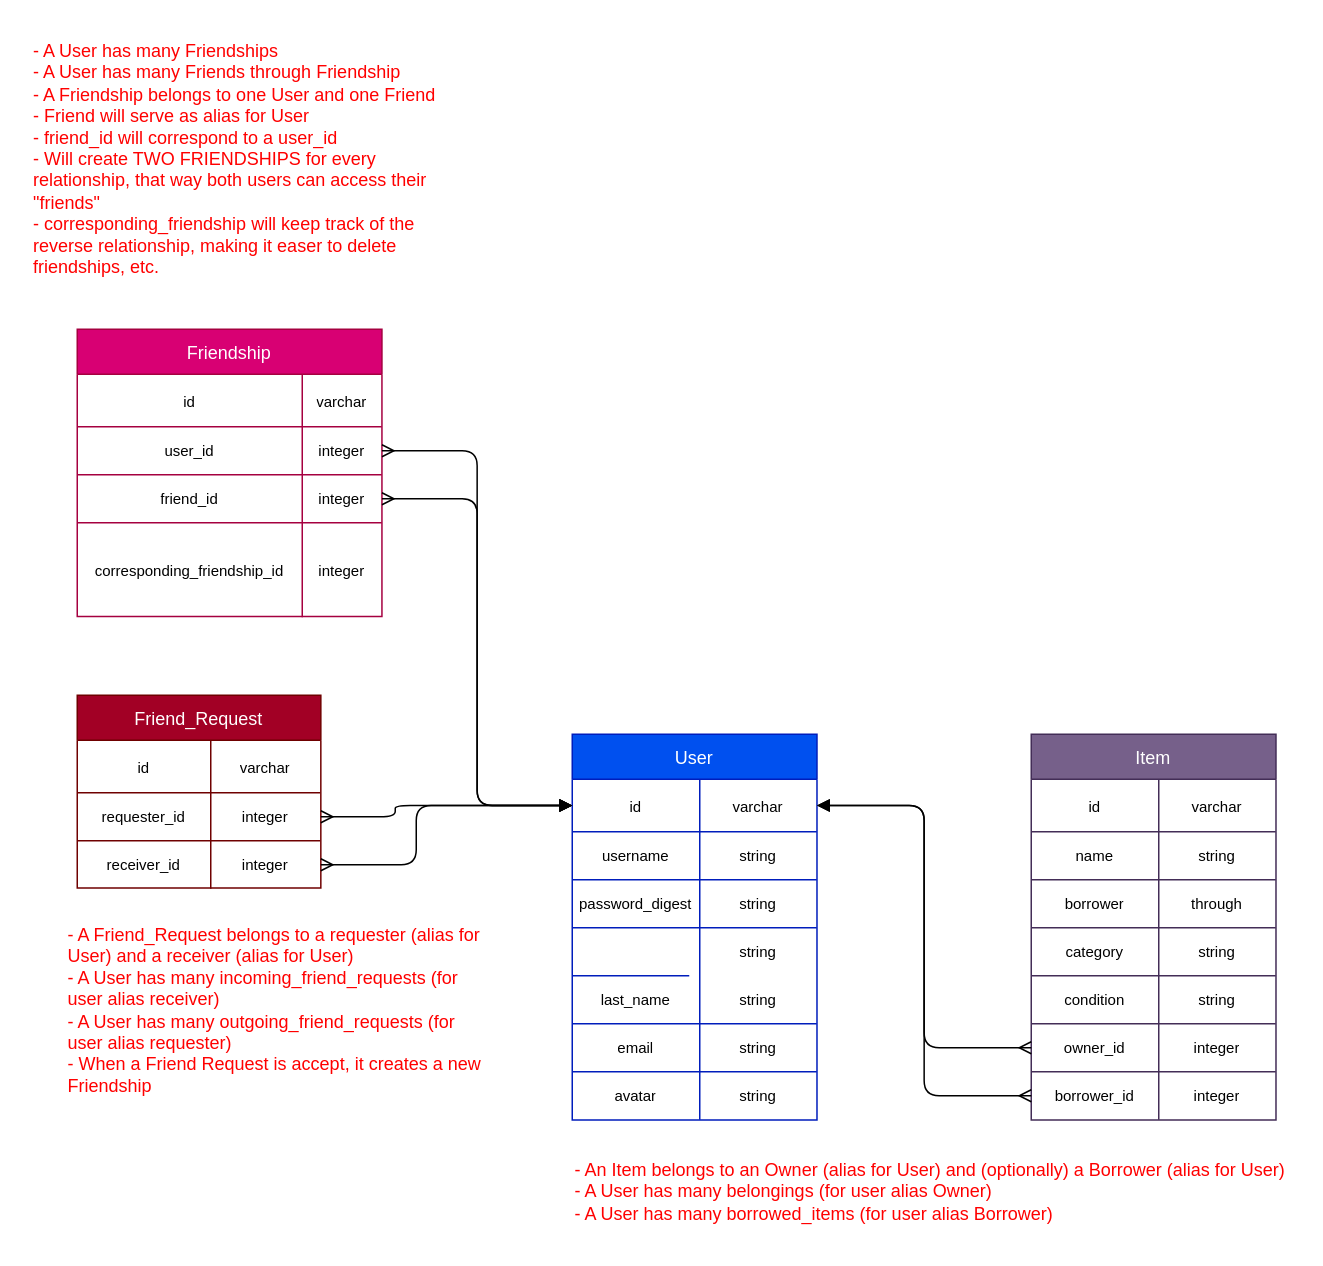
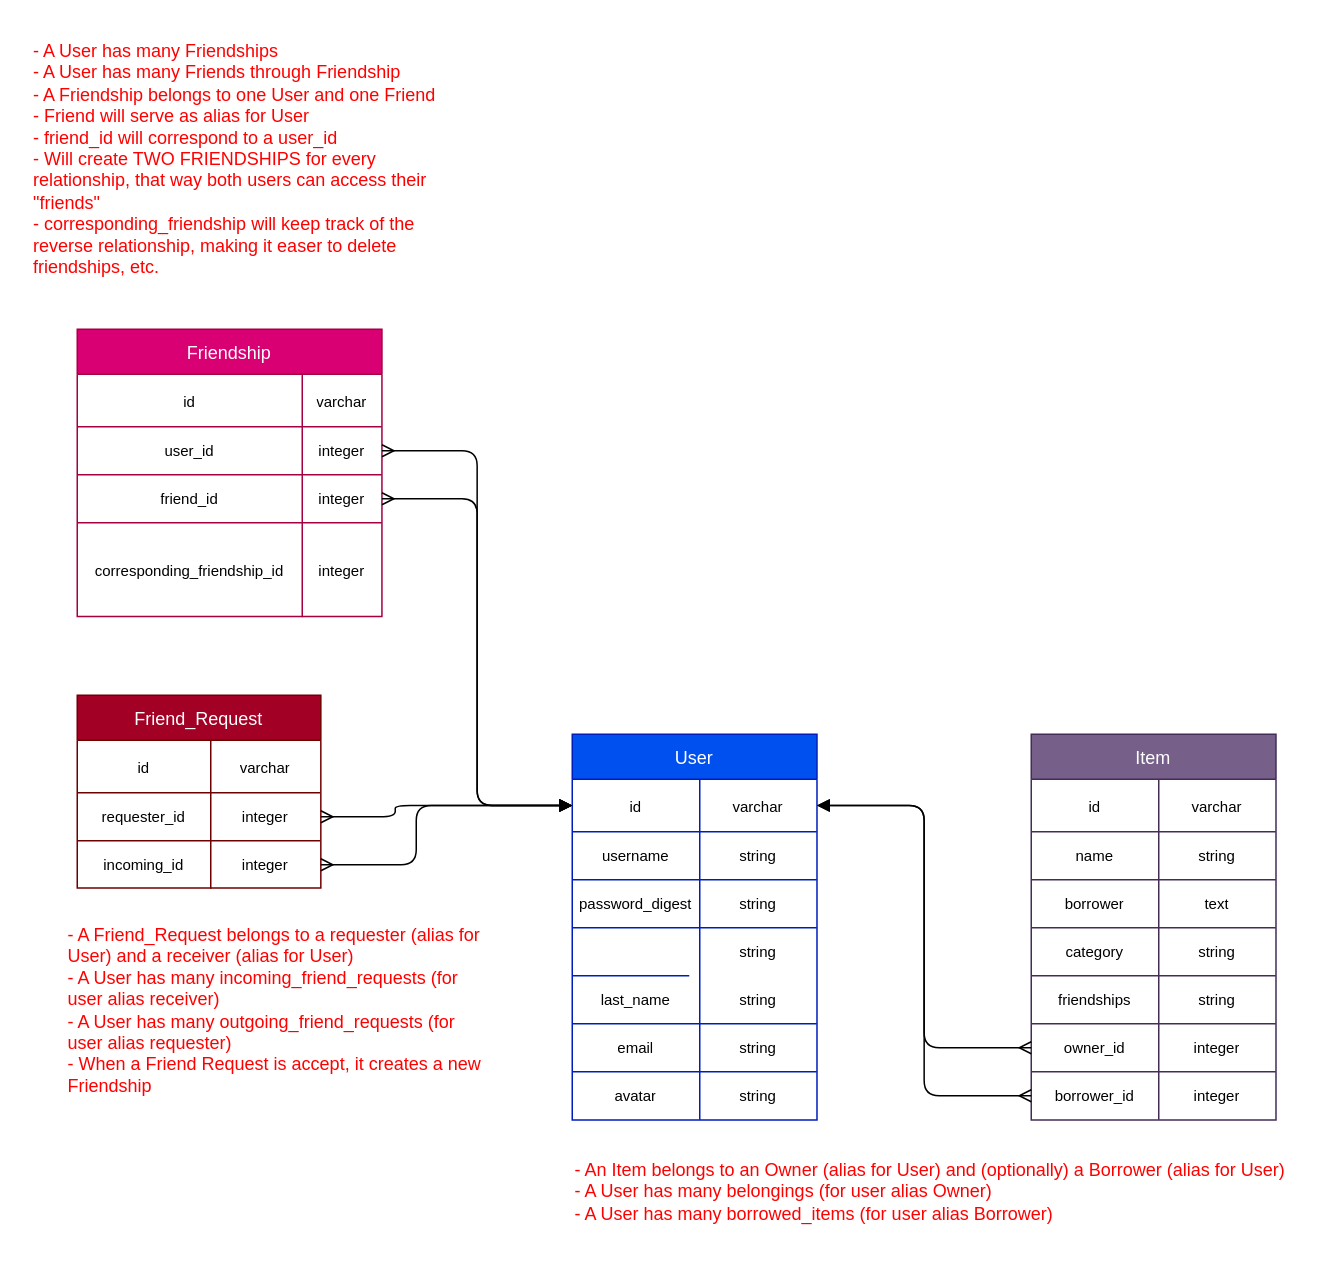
(144, 865) -> (144, 865)
(1217, 904) -> (1217, 904)
(1095, 1000) -> (1095, 1000)
